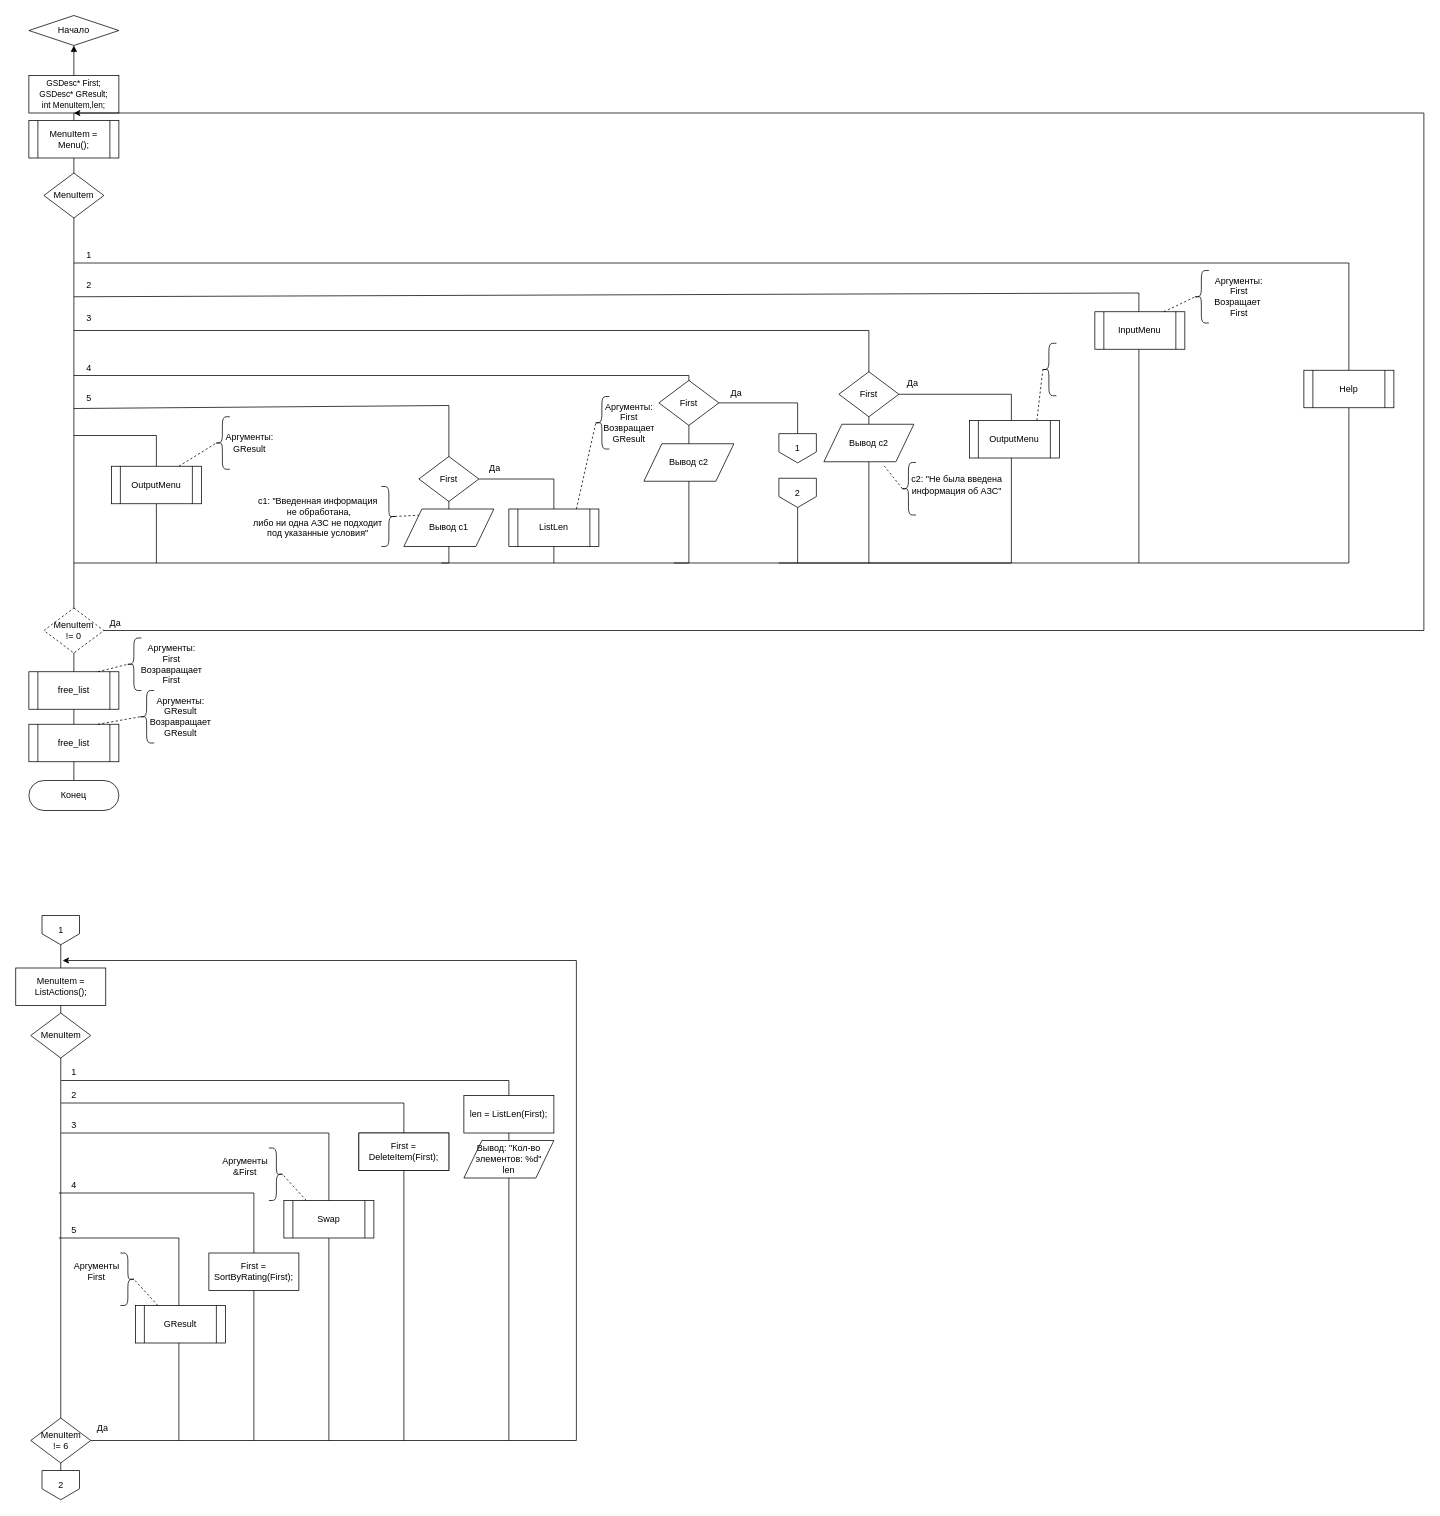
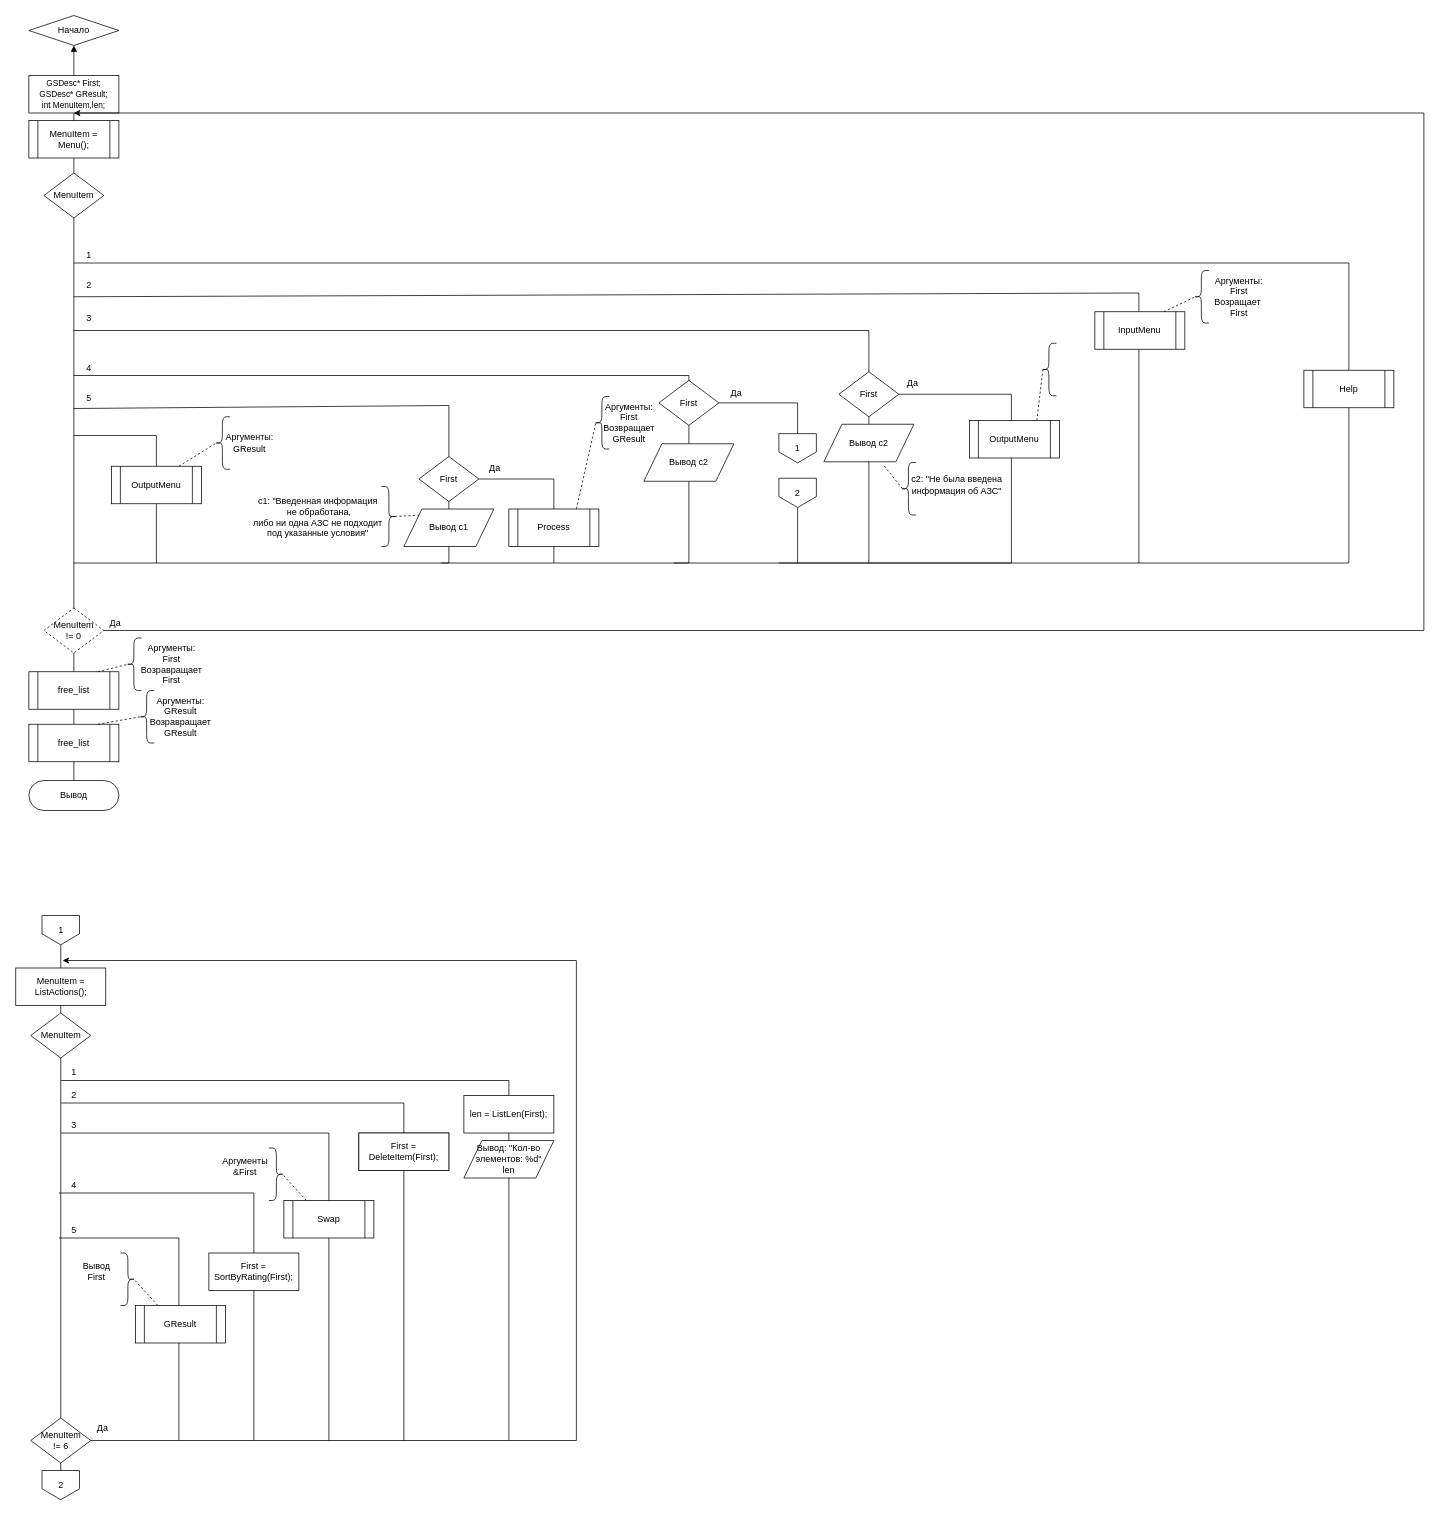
(554, 528) -> (554, 528)
(74, 795) -> (74, 795)
(97, 1272) -> (97, 1272)
